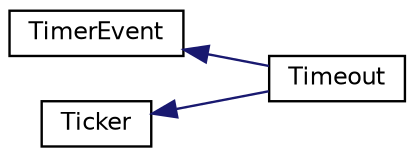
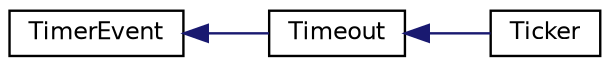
(223, 100) -> (460, 33)
